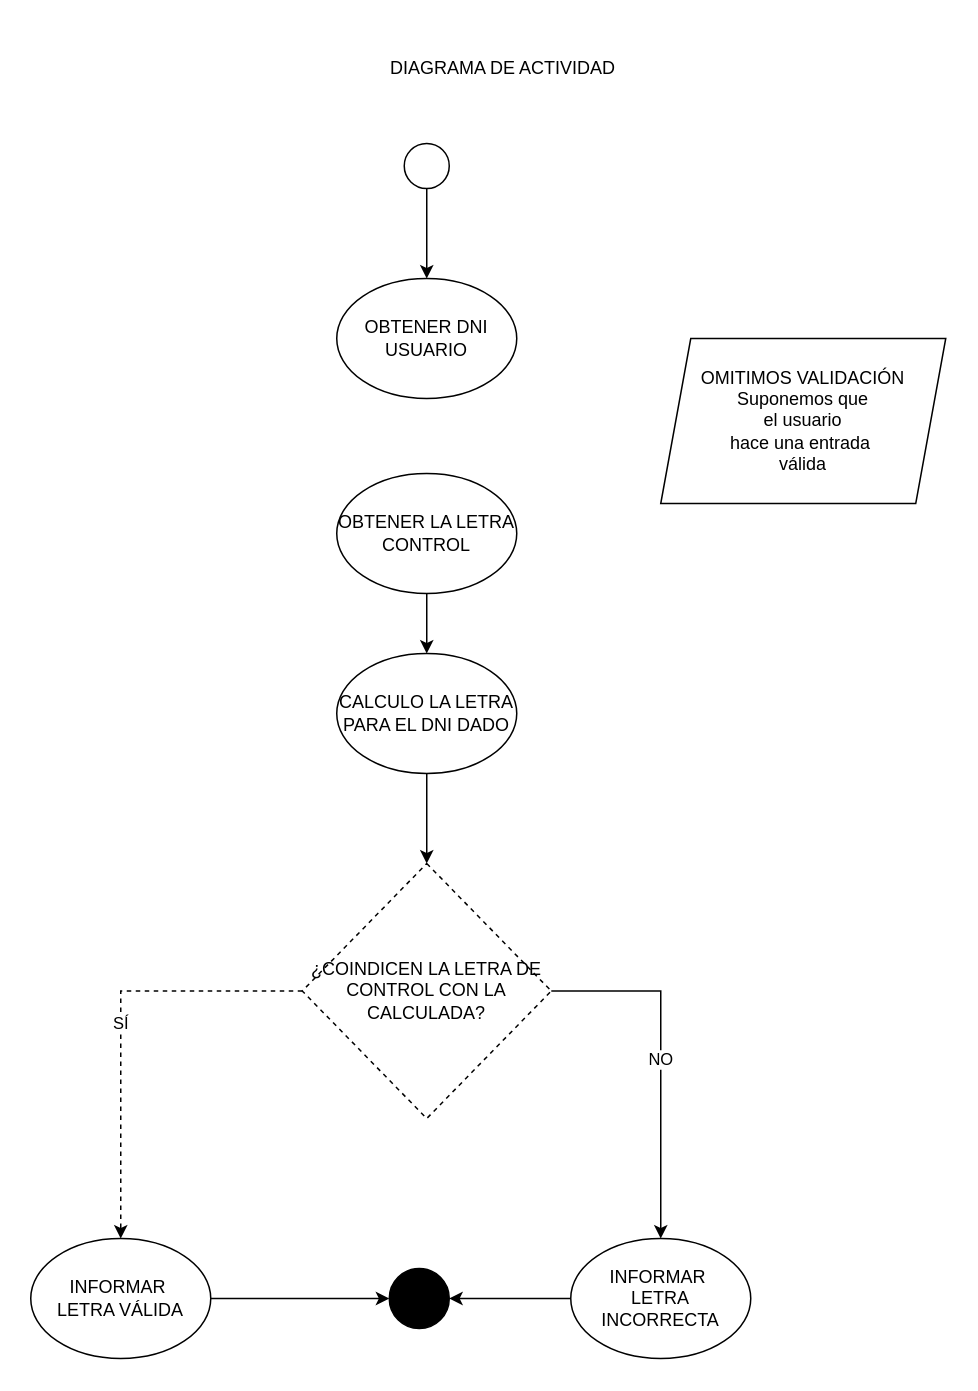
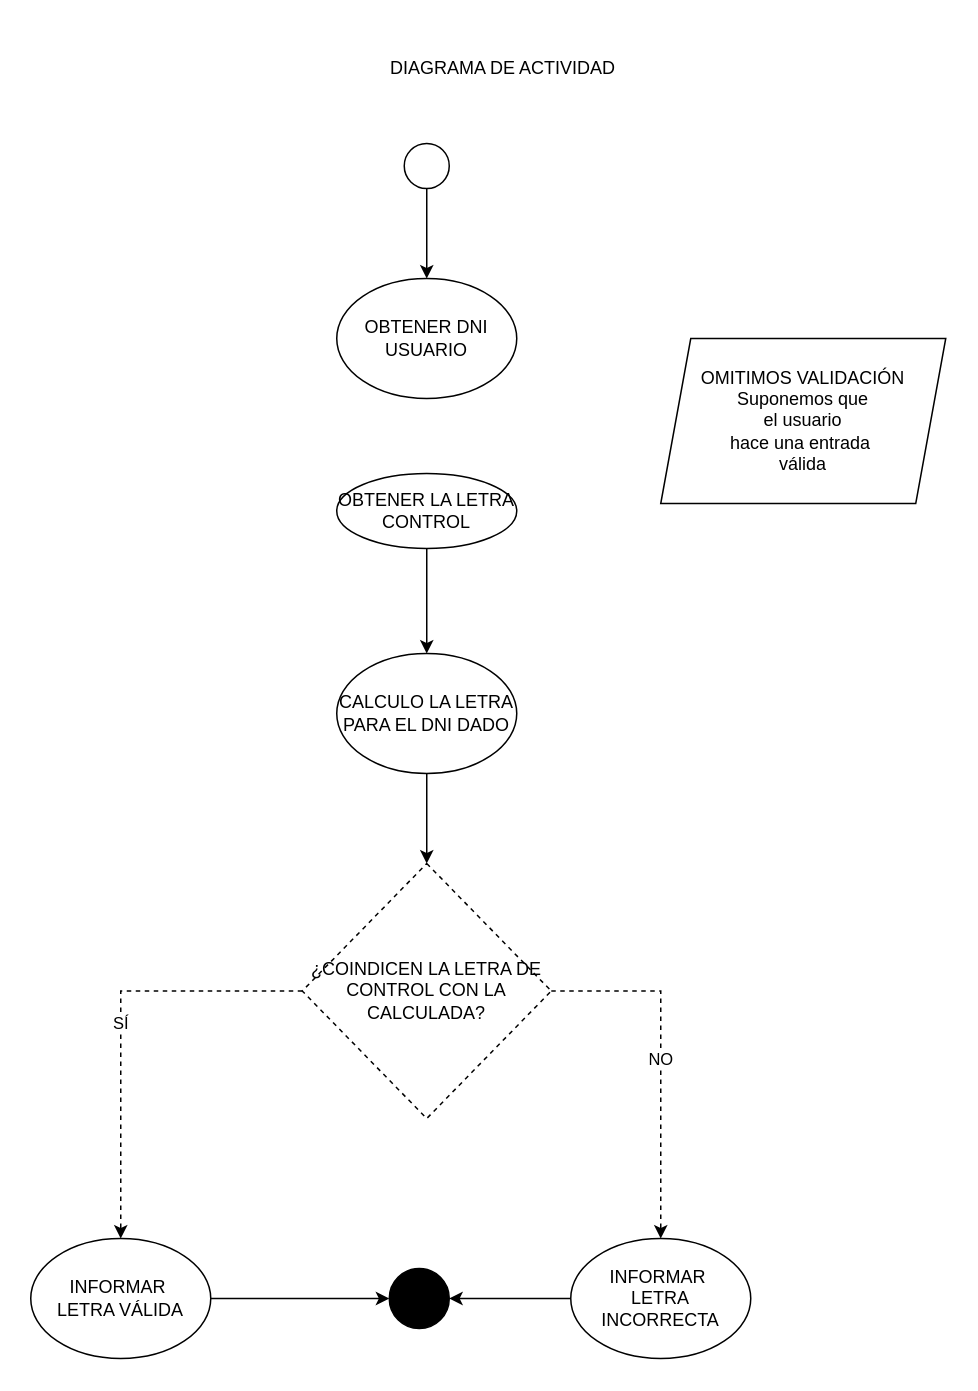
(427, 533) -> (427, 511)
(638, 991) -> (638, 991)
